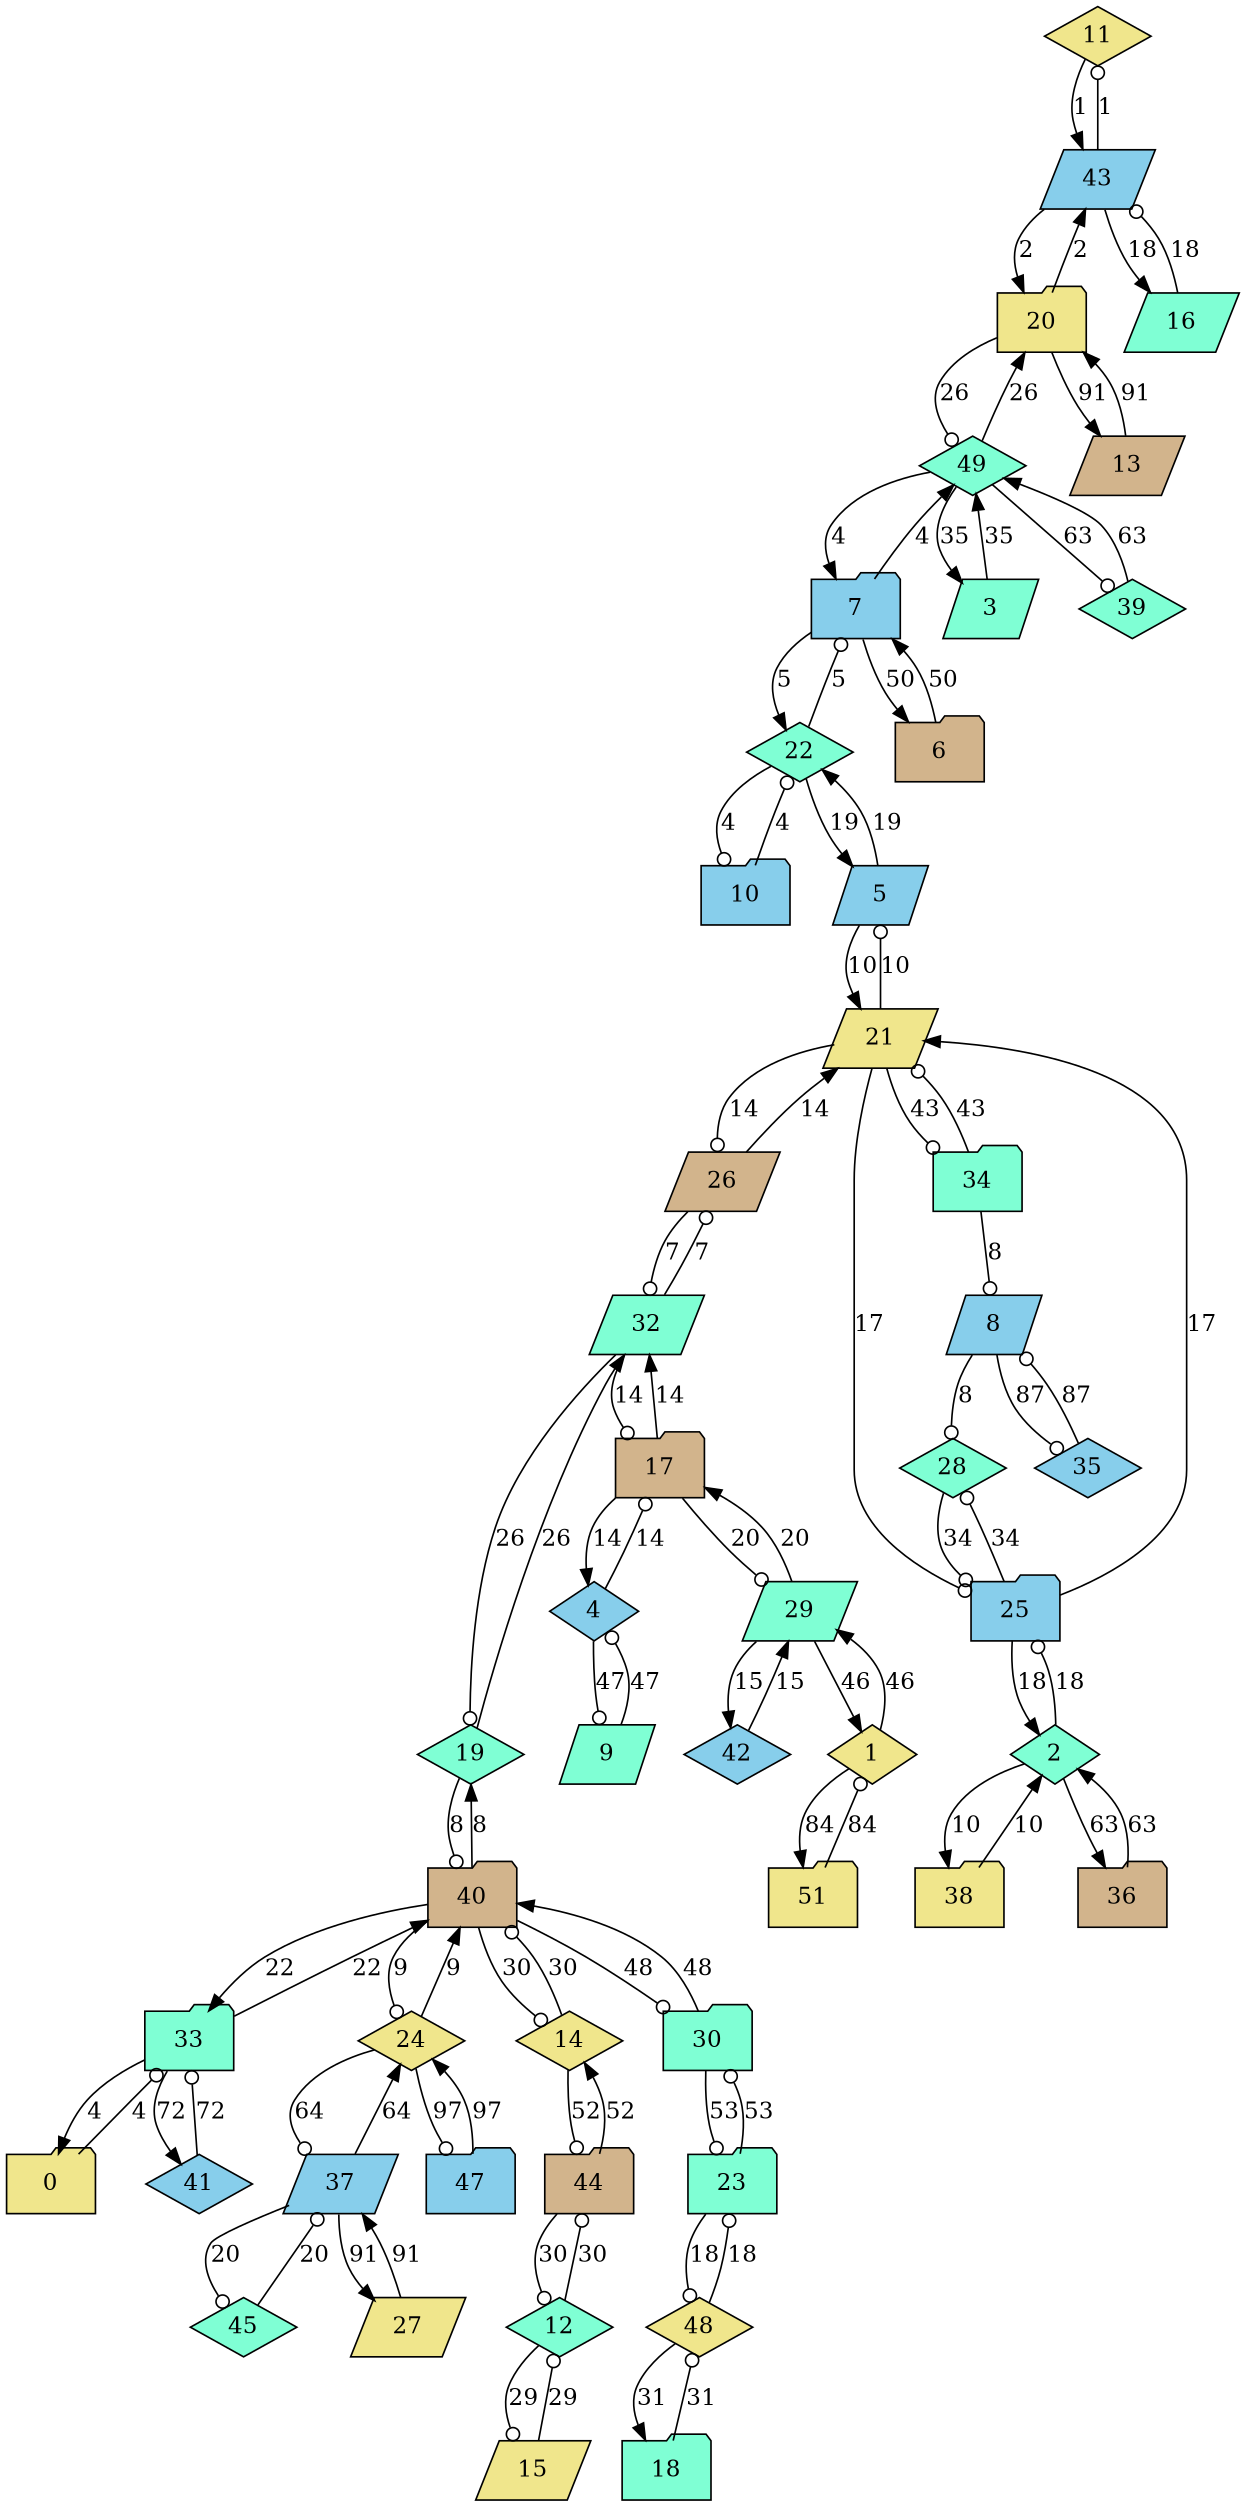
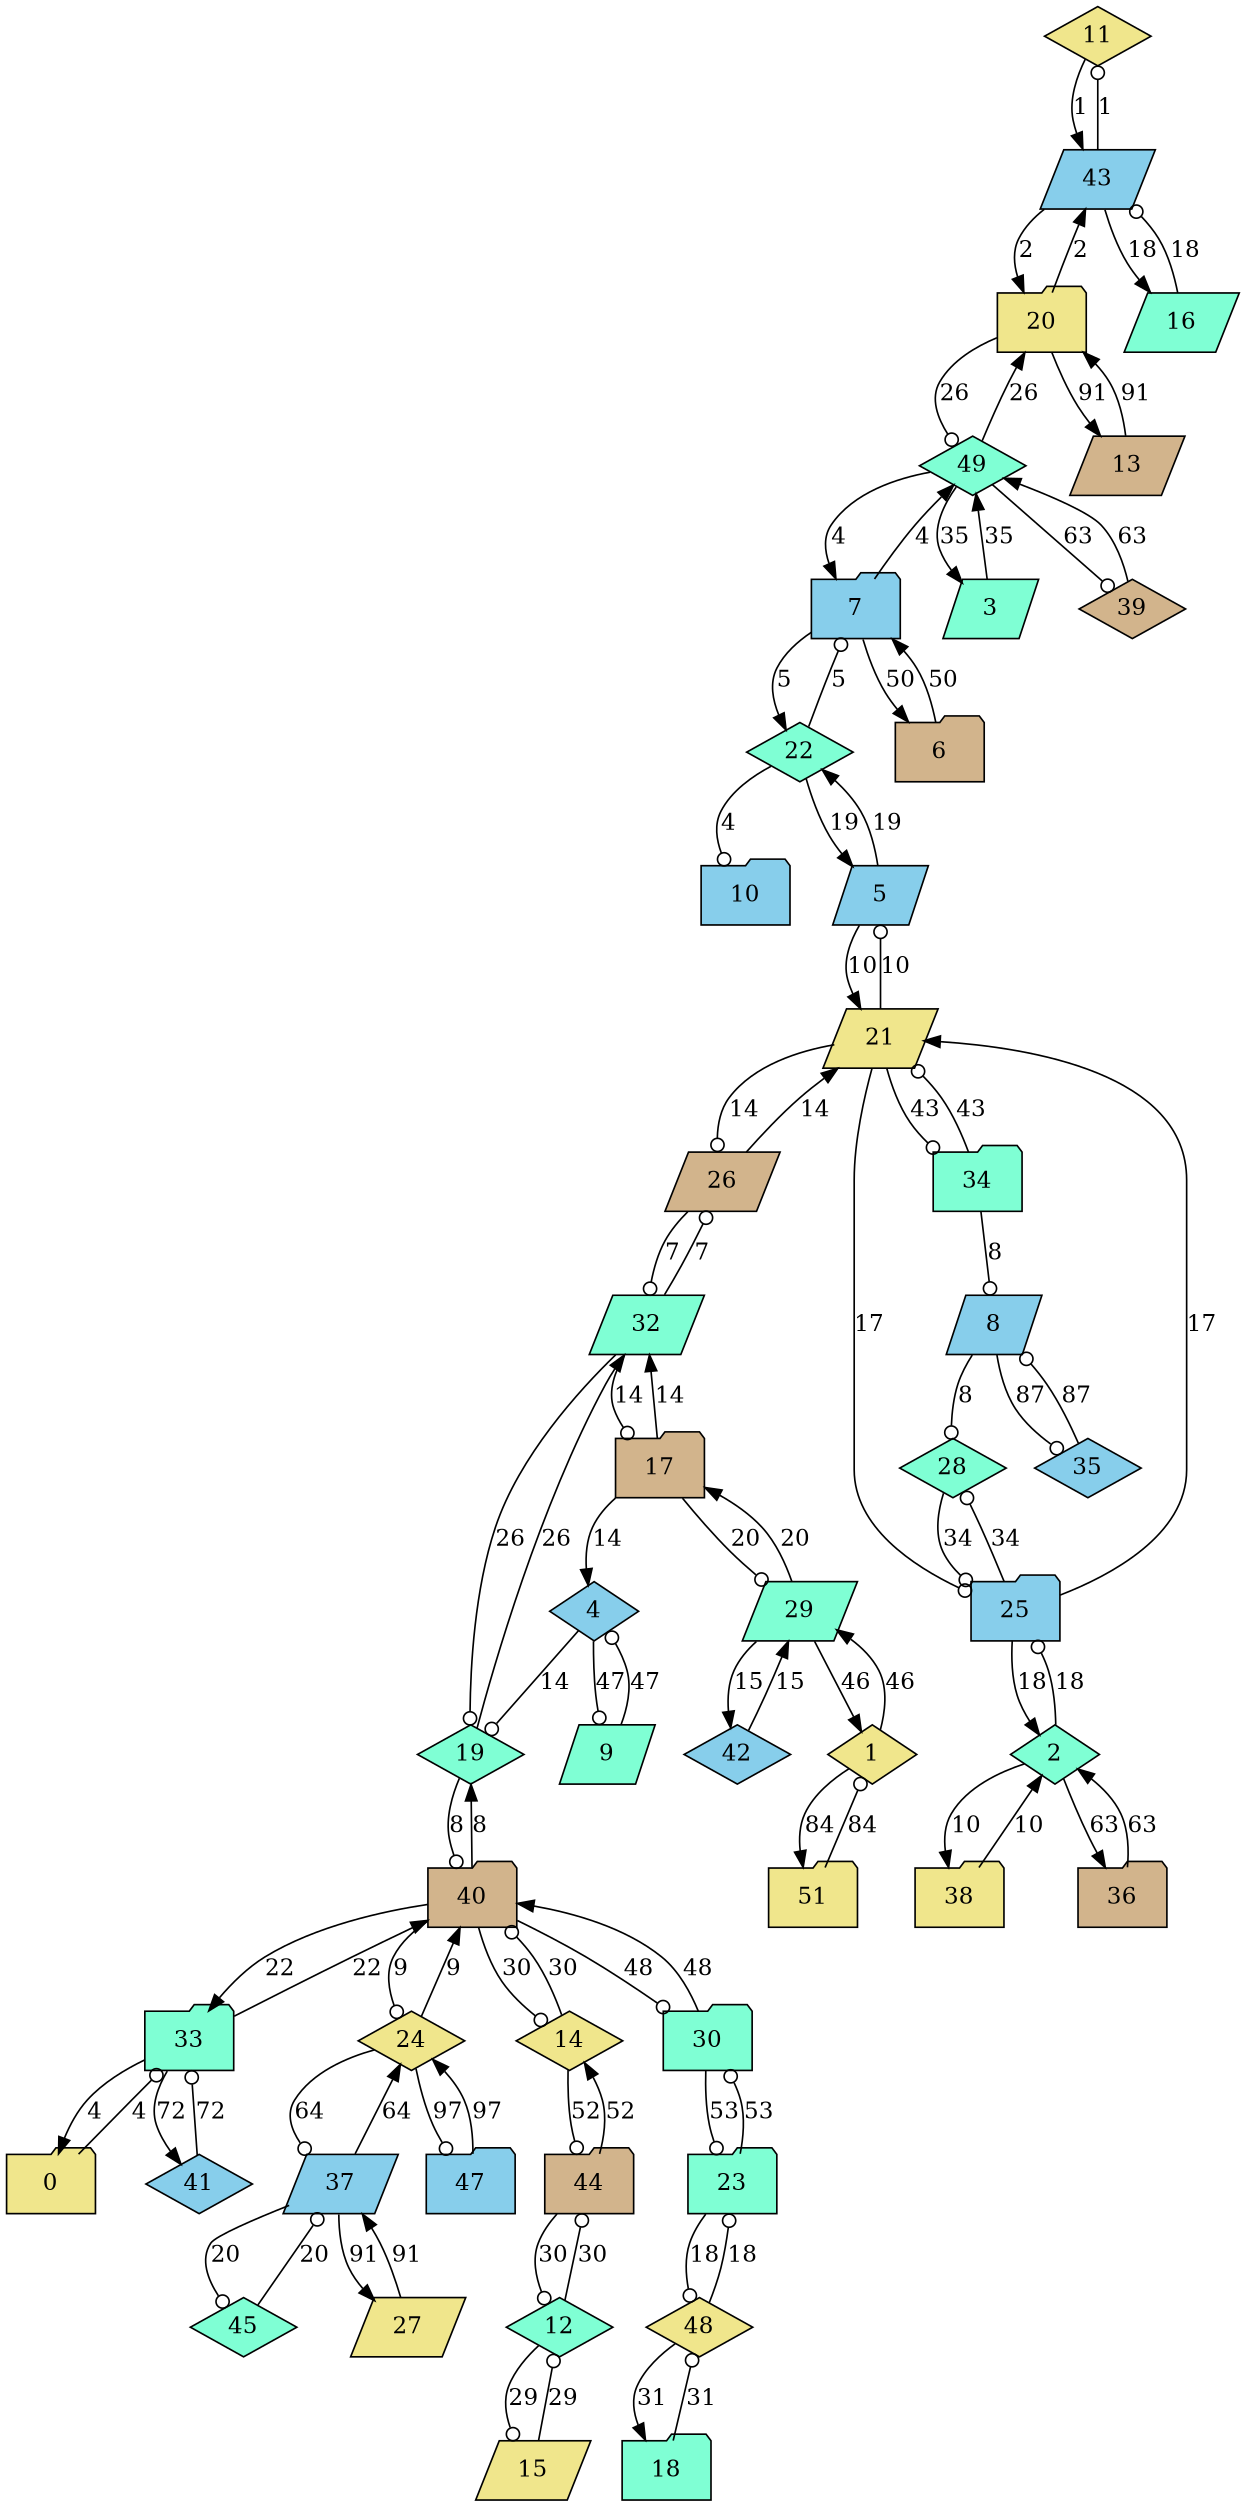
(1132, 609) -> (1132, 609)
(769, 827) -> none
(625, 1550) -> (538, 1677)
